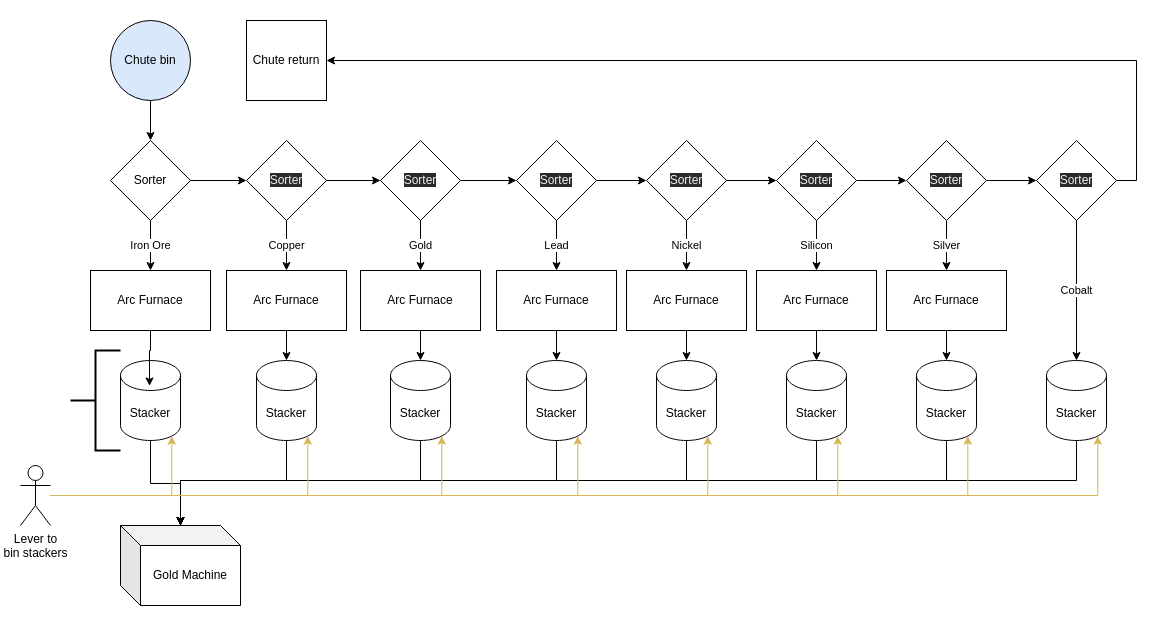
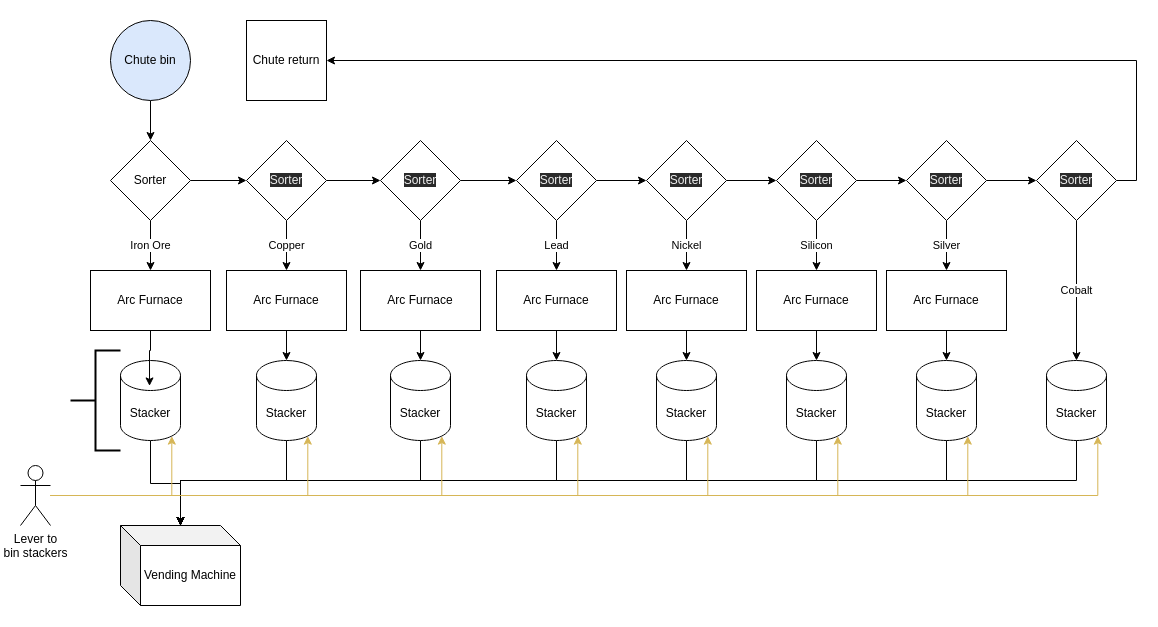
(191, 576) -> (191, 576)
